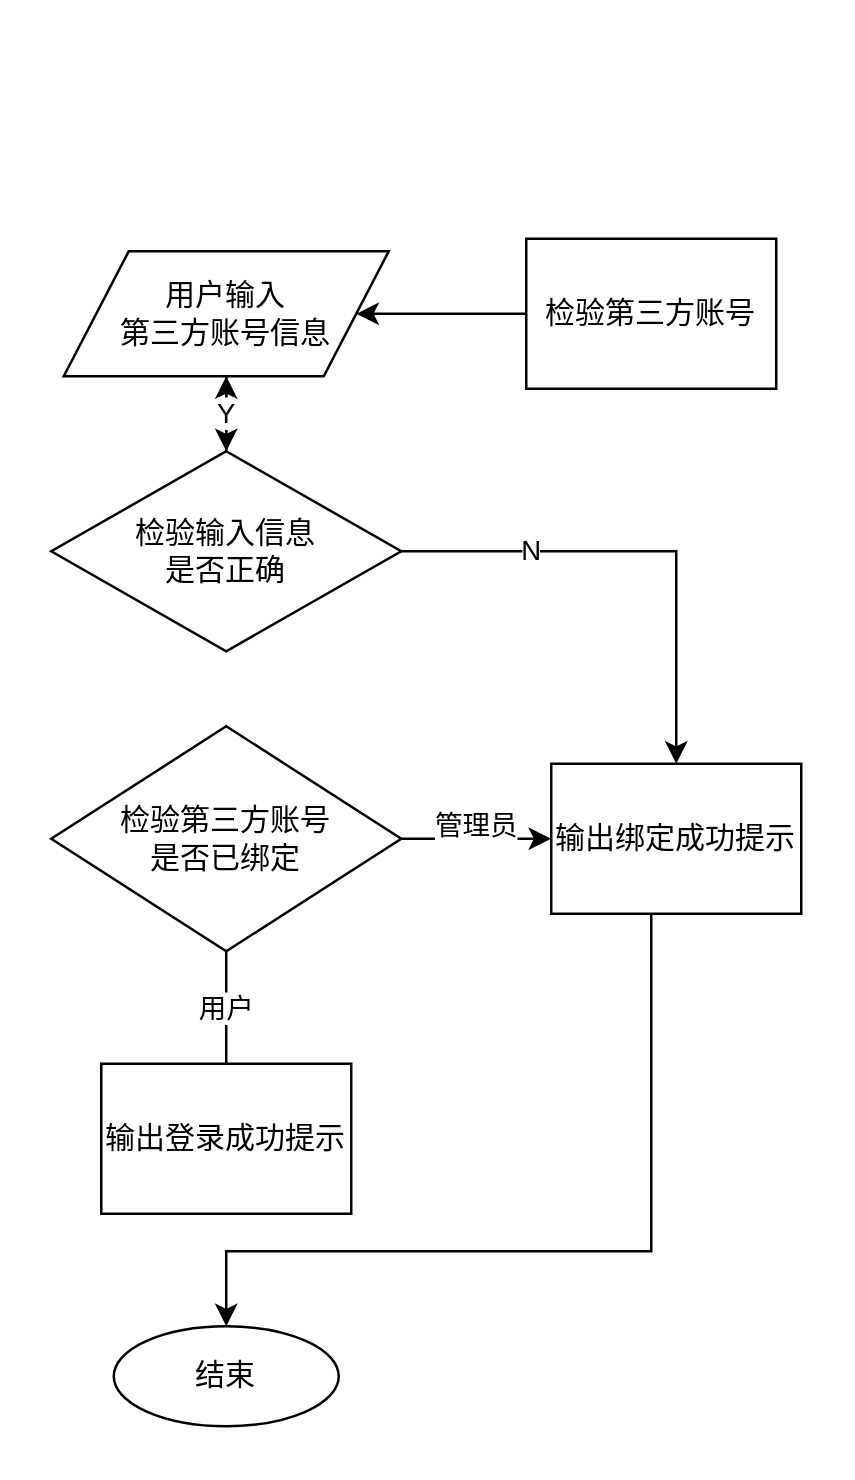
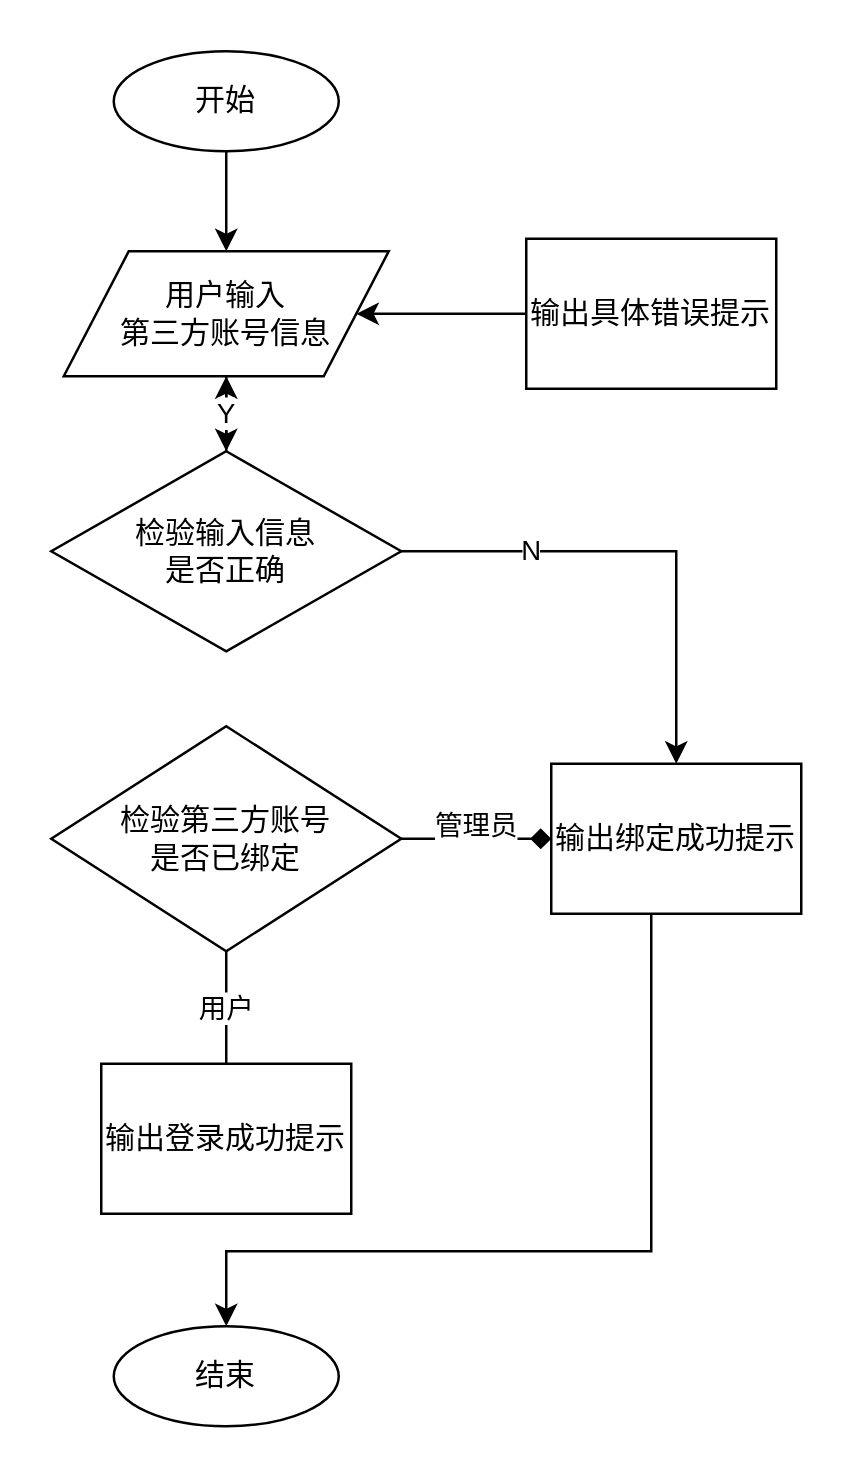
none -> (226, 101)
none -> (226, 193)
(651, 314) -> (651, 314)
(532, 839) -> (531, 839)
